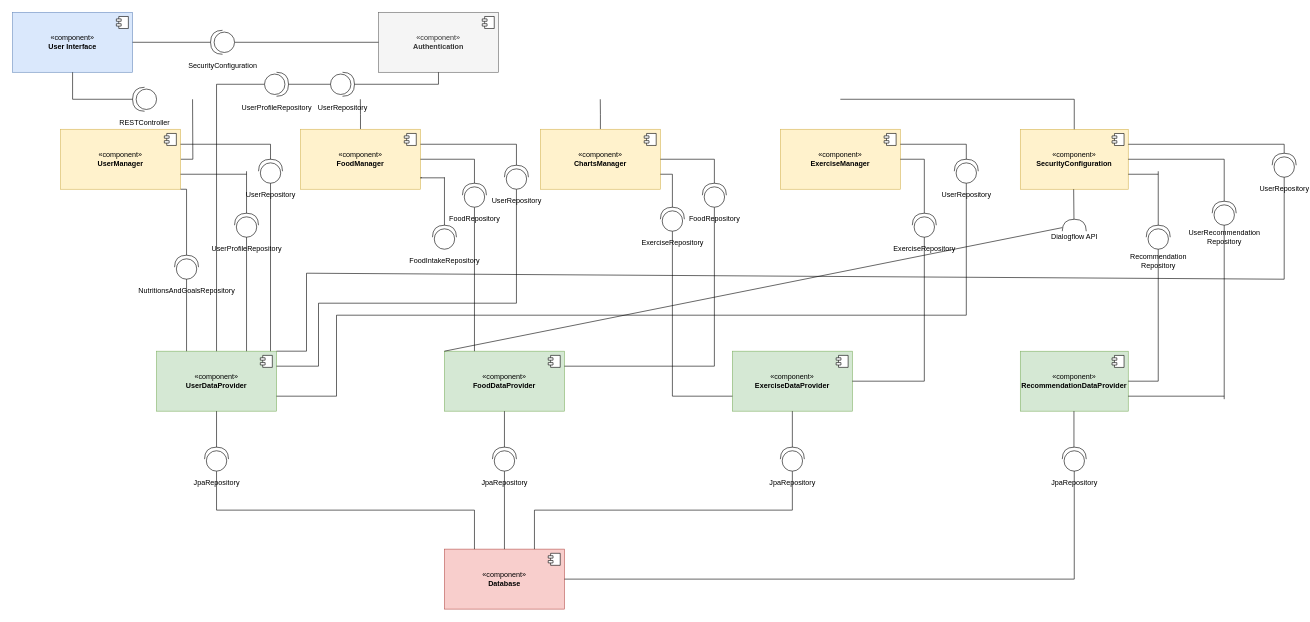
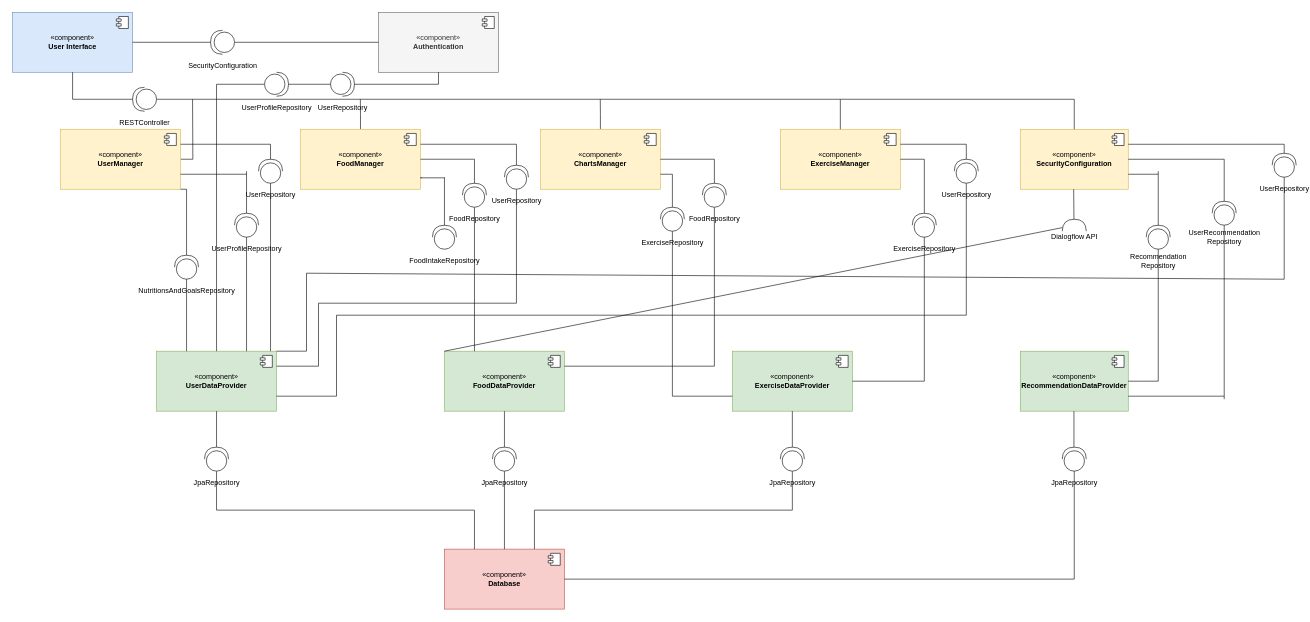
none -> (514, 99)
